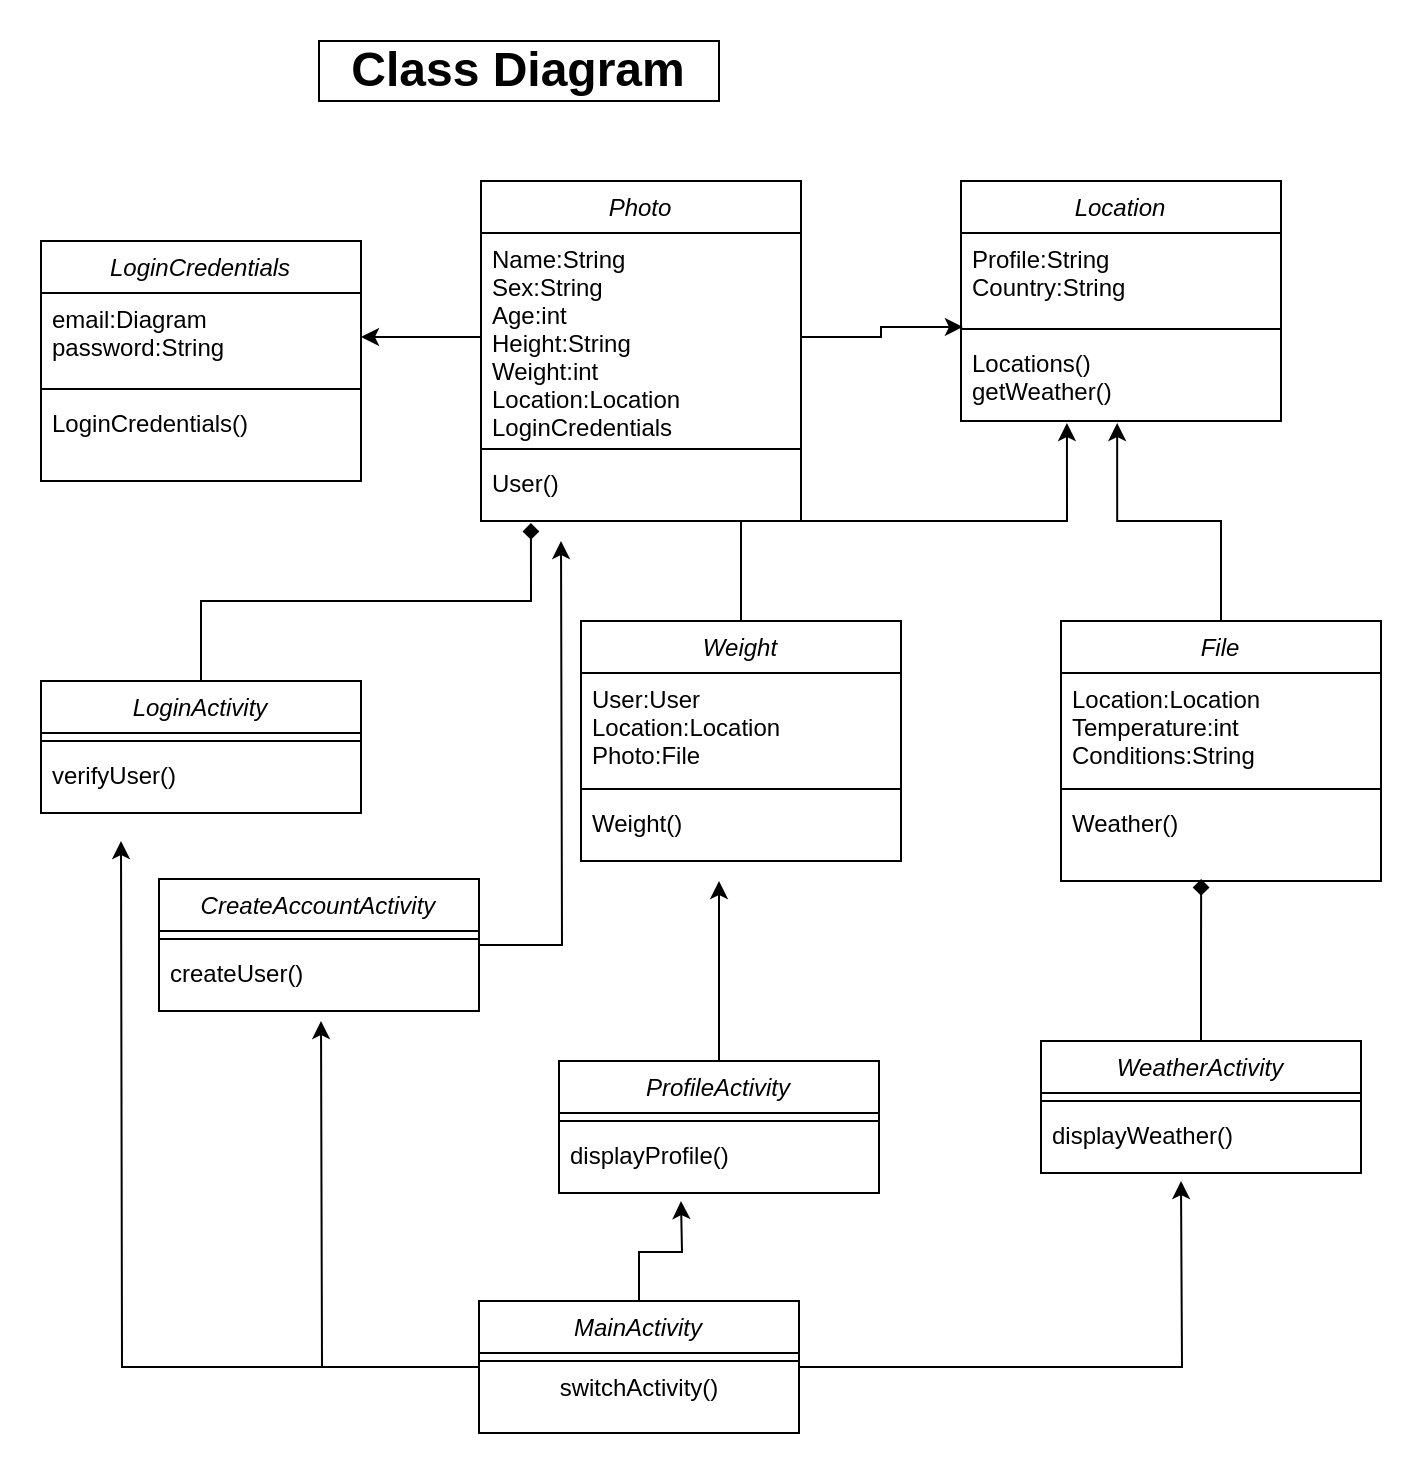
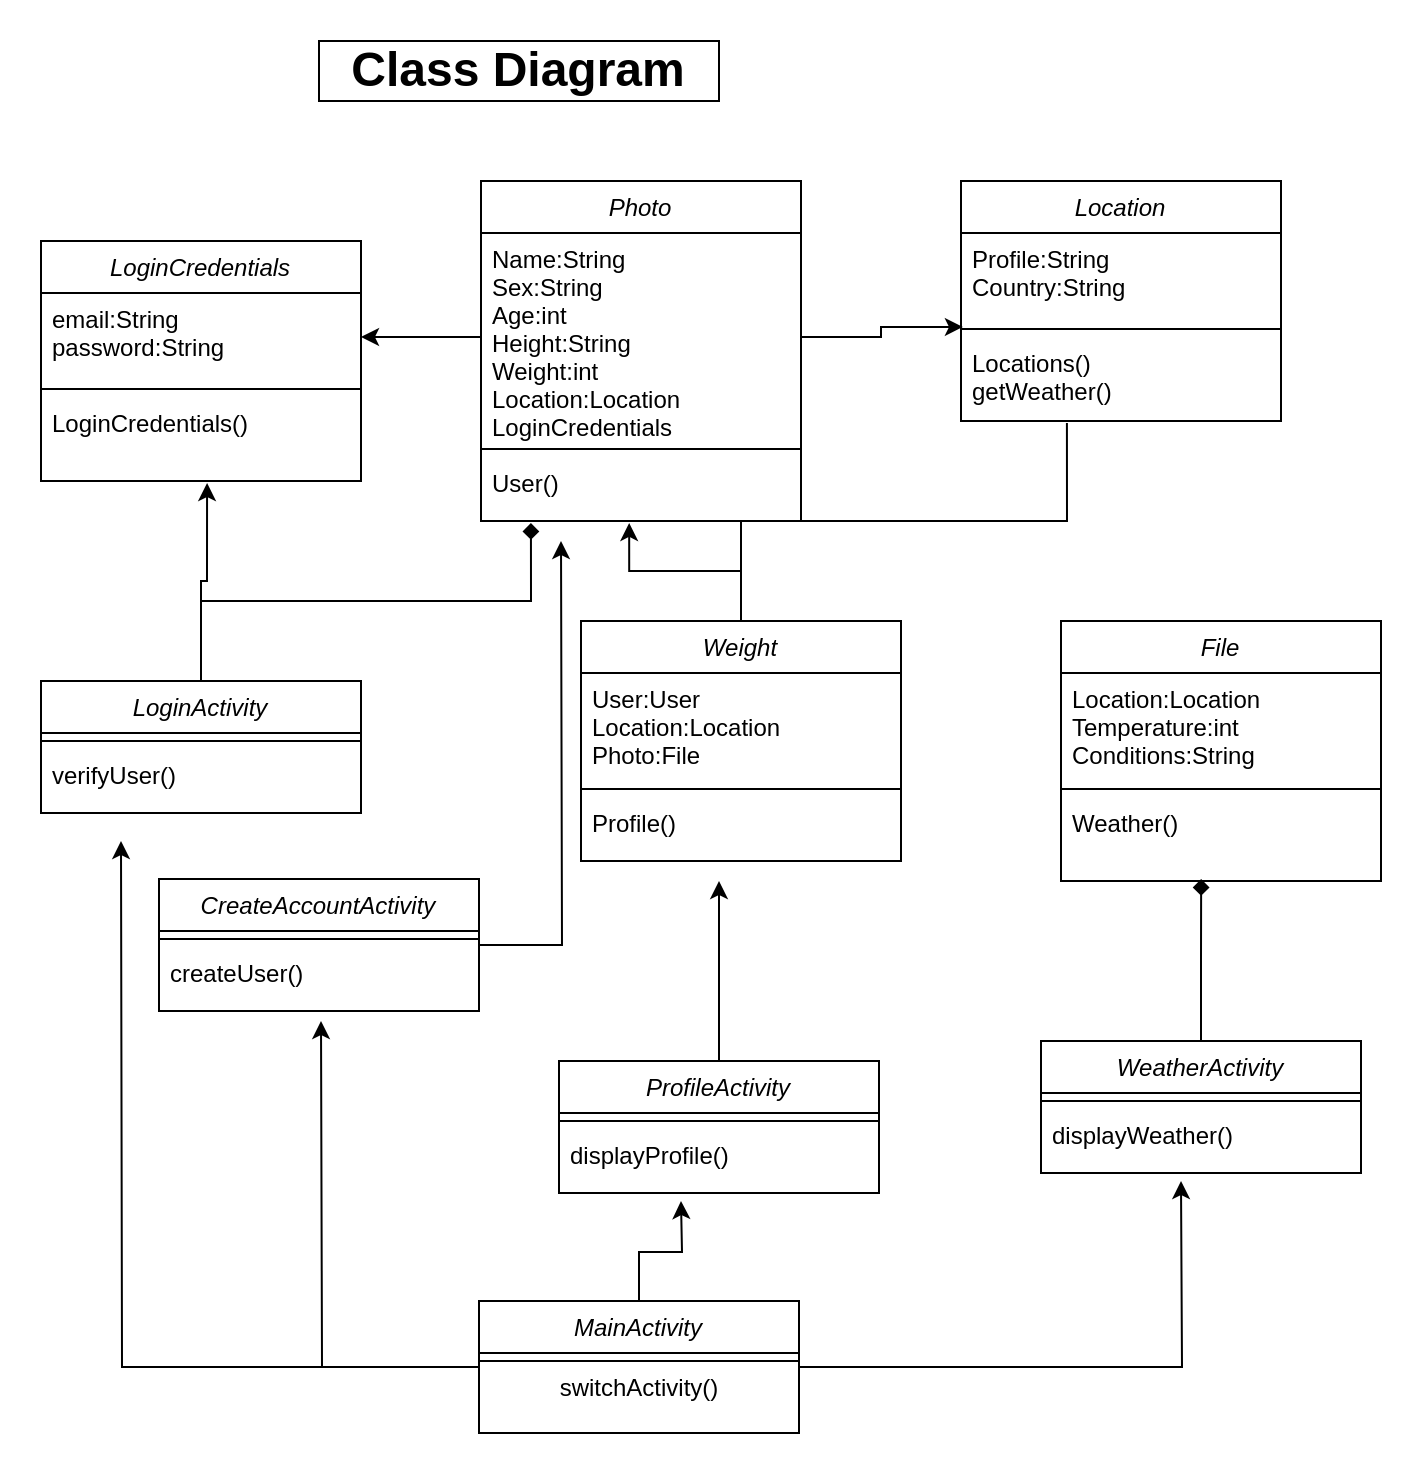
(127, 320) -> (120, 320)
(1067, 438) -> (1067, 432)
(1177, 521) -> none
none -> (207, 550)
none -> (665, 571)
(643, 824) -> (646, 824)
